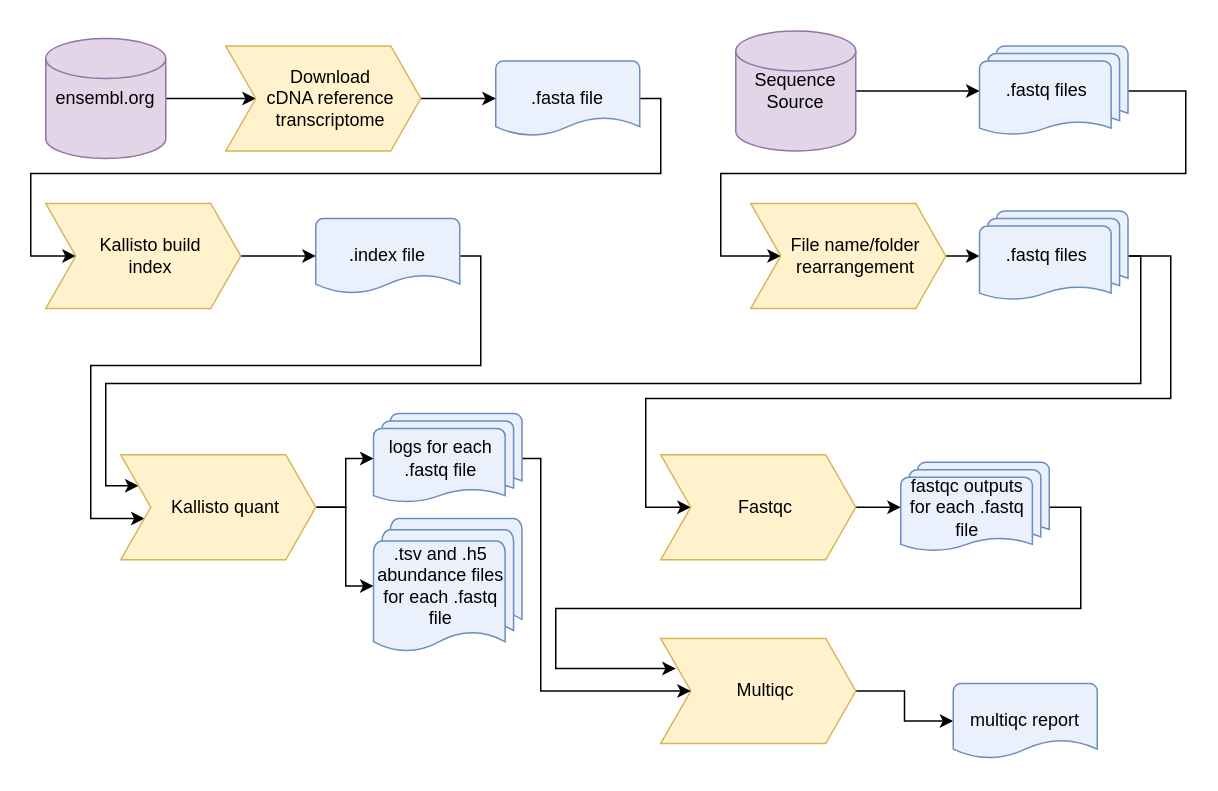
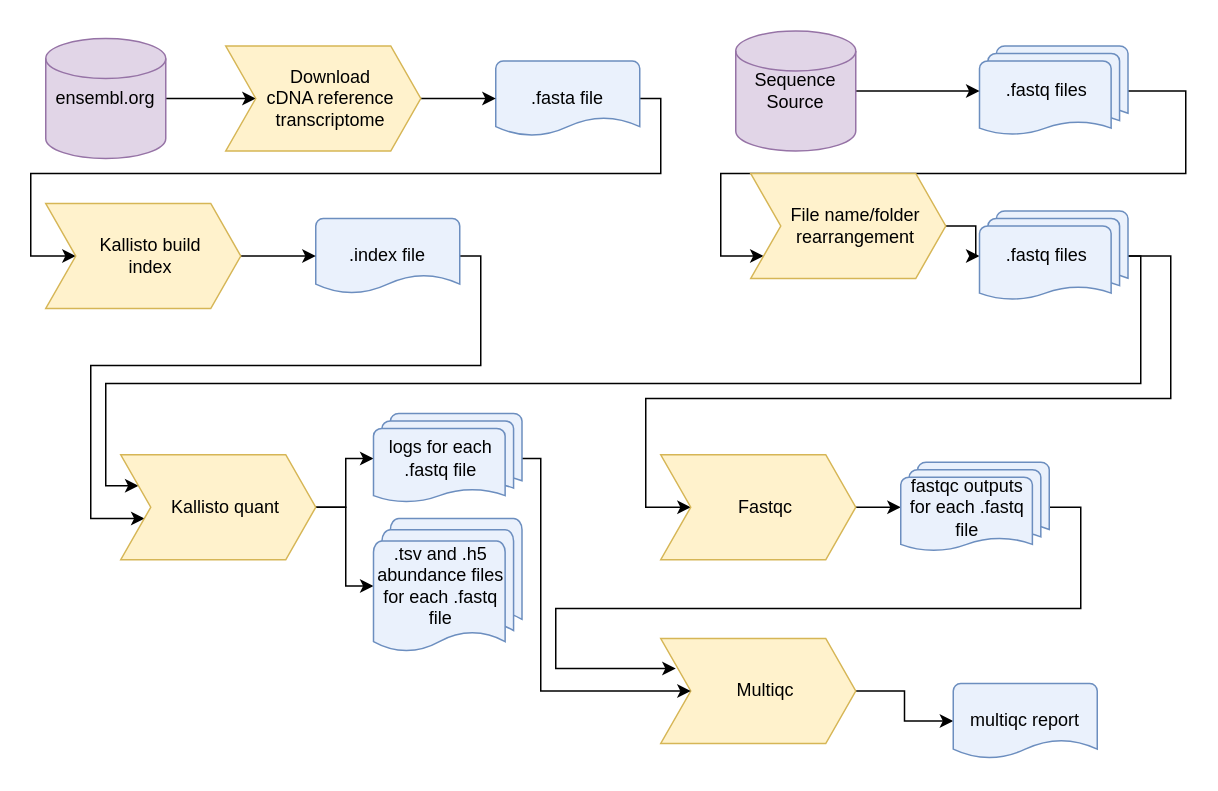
(848, 256) -> (848, 226)
